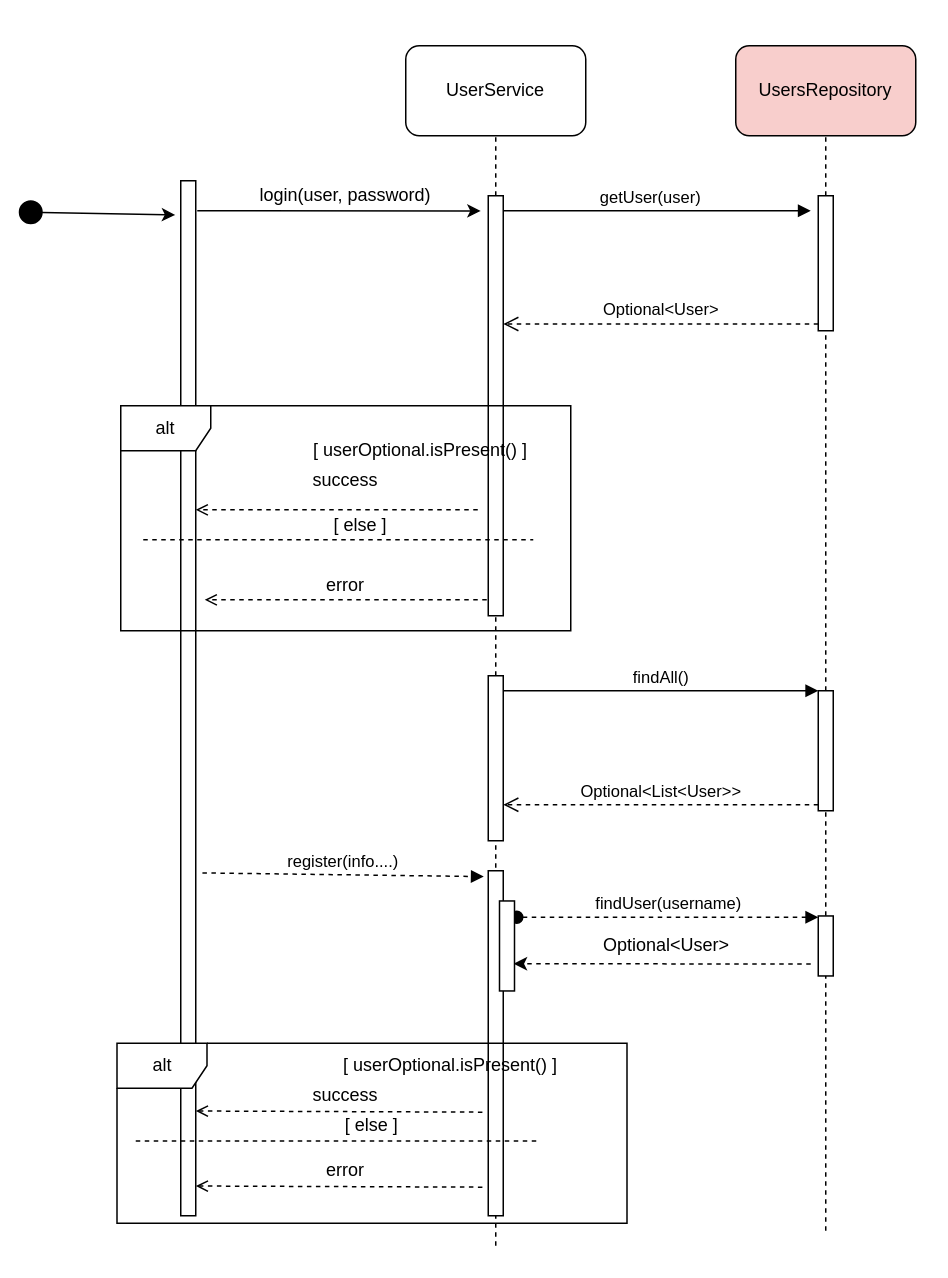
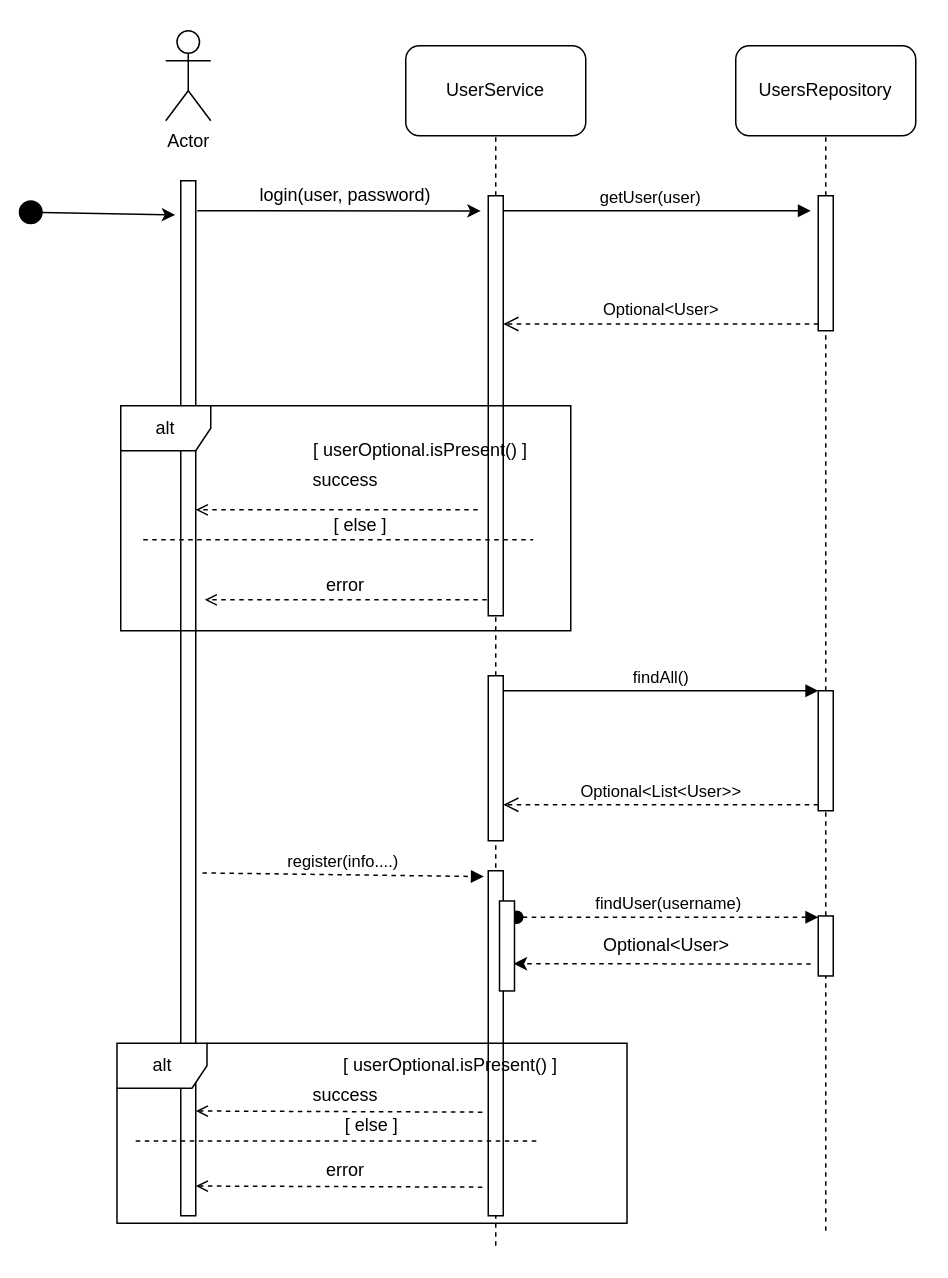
none -> (188, 76)
(826, 91) -> (826, 91)
